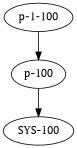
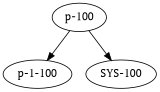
(39, 42) -> (61, 42)
